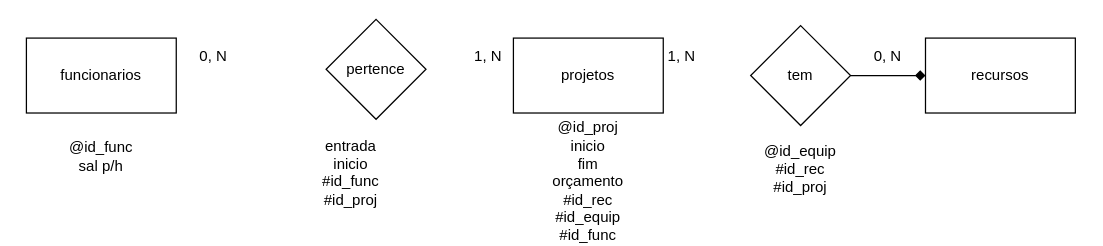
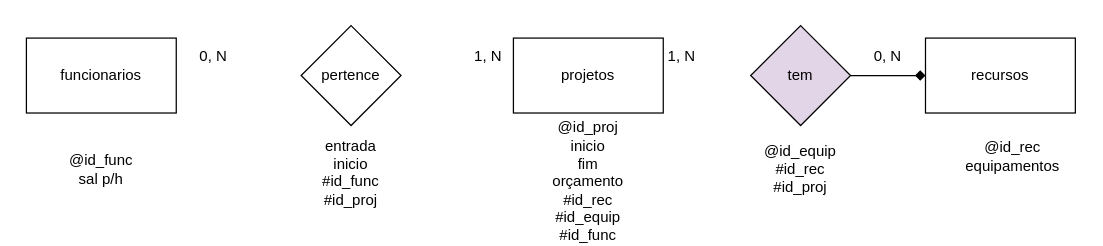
(376, 69) -> (351, 76)
(801, 76) -> (801, 76)
(101, 157) -> (101, 169)
none -> (1013, 157)
